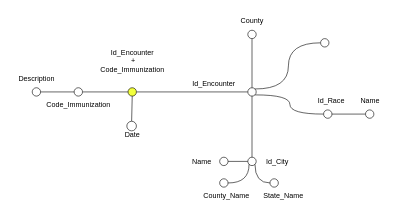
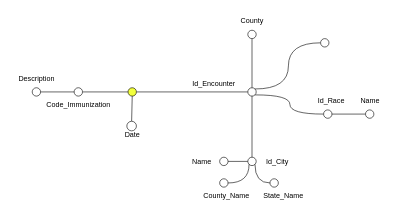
(132, 61) -> none
